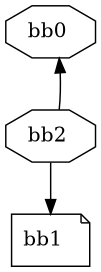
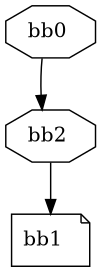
(60, 91) -> (41, 77)
